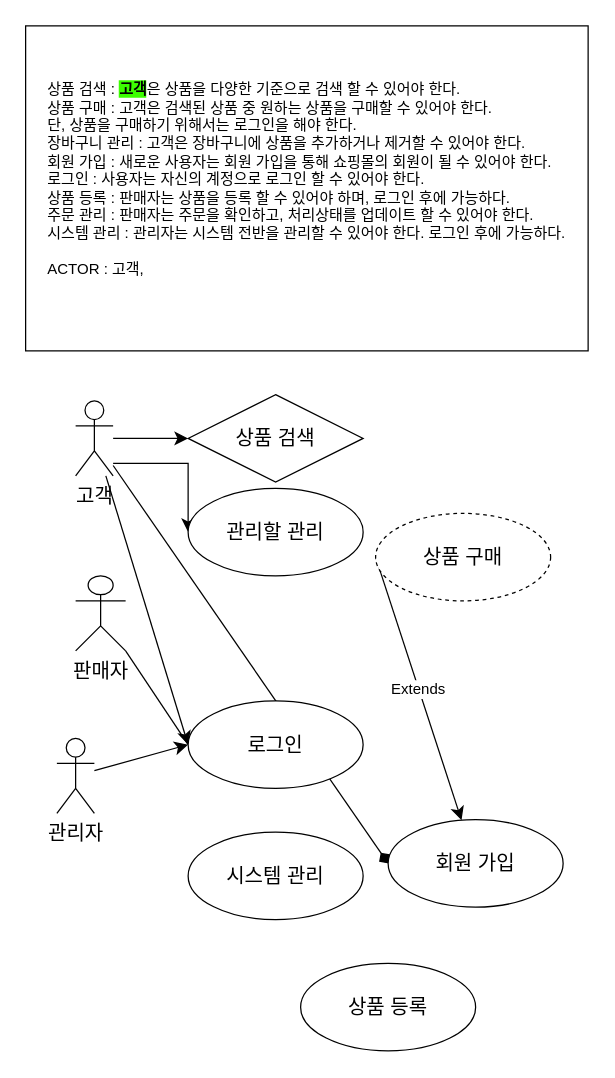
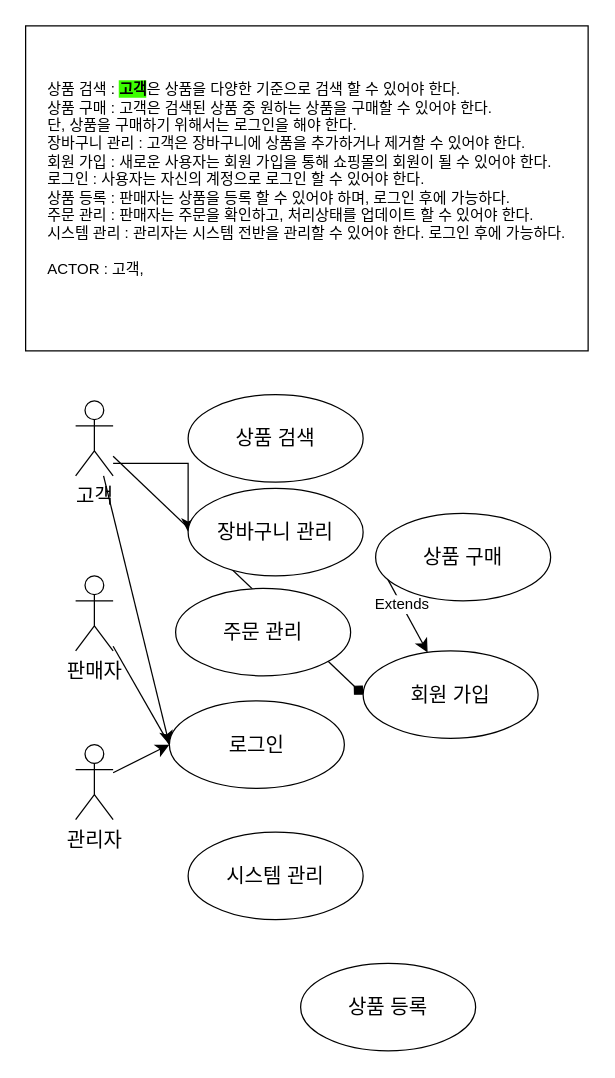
(146, 438) -> none
(276, 438) -> (276, 438)
(276, 532) -> (276, 532)
(463, 557) -> (463, 557)
(101, 613) -> (94, 613)
none -> (263, 632)
(276, 744) -> (257, 744)
(76, 776) -> (94, 782)
(476, 863) -> (451, 694)
